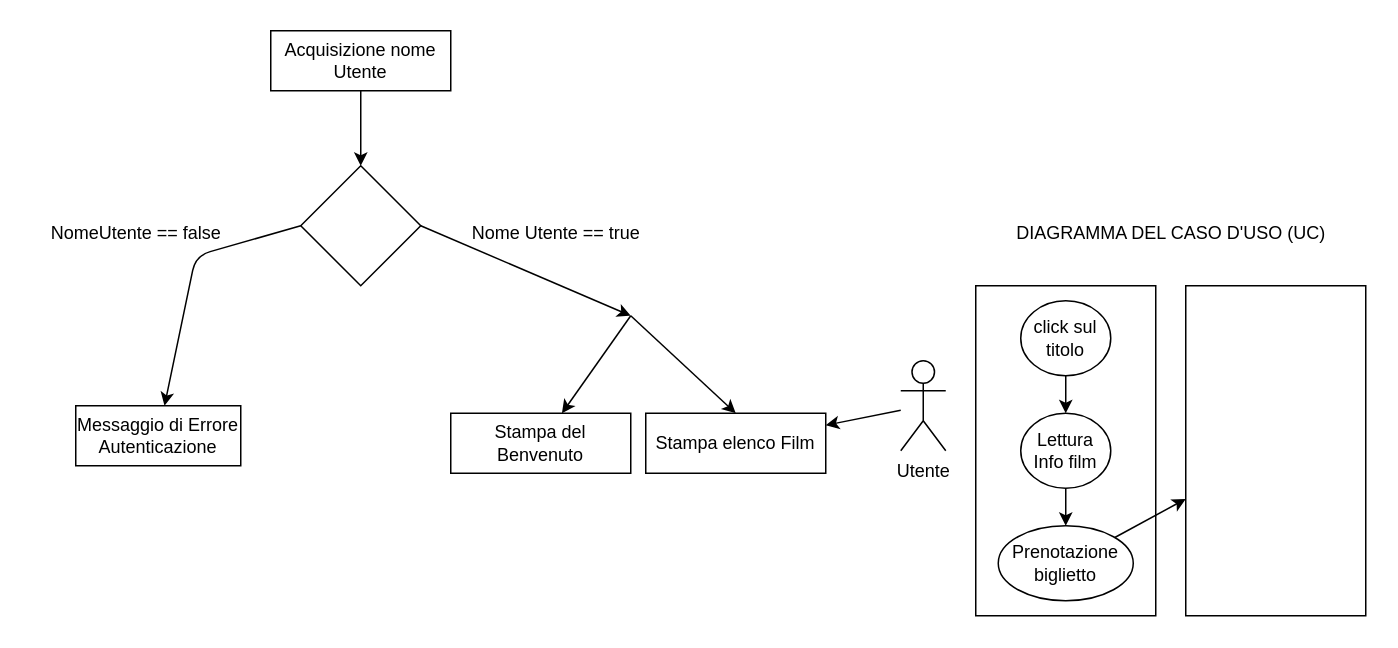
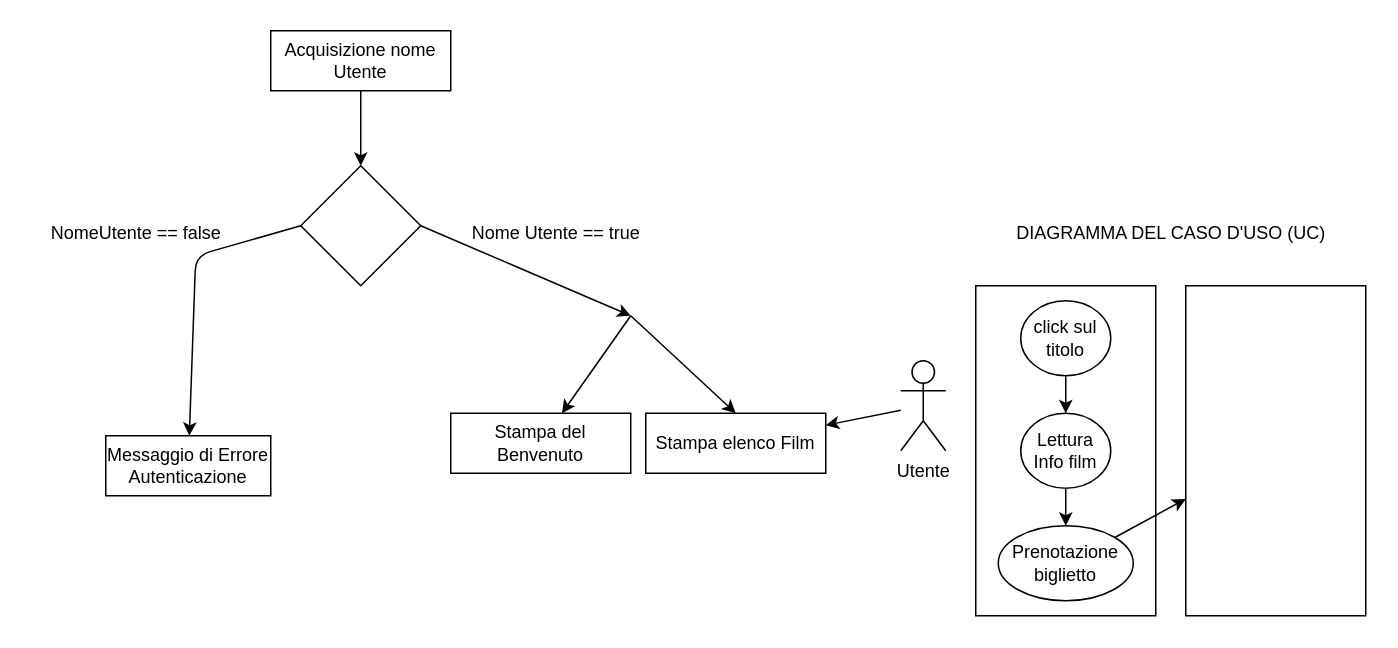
(158, 436) -> (188, 466)
